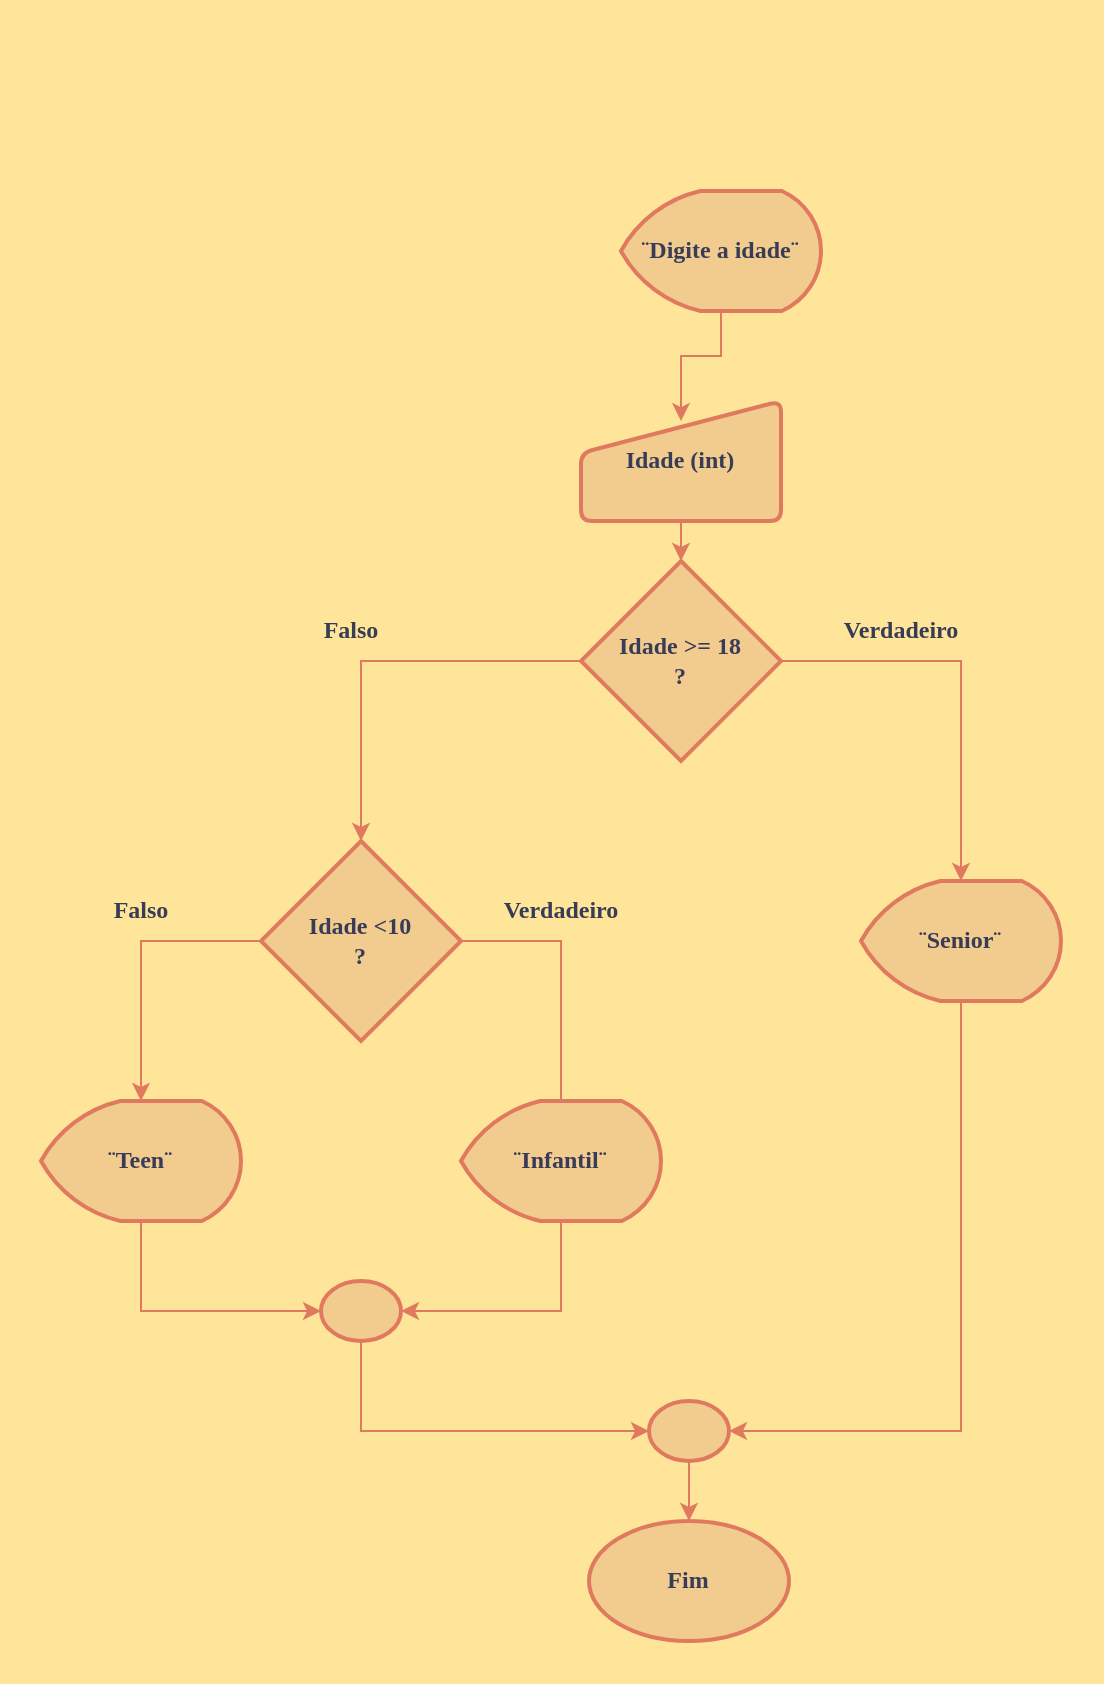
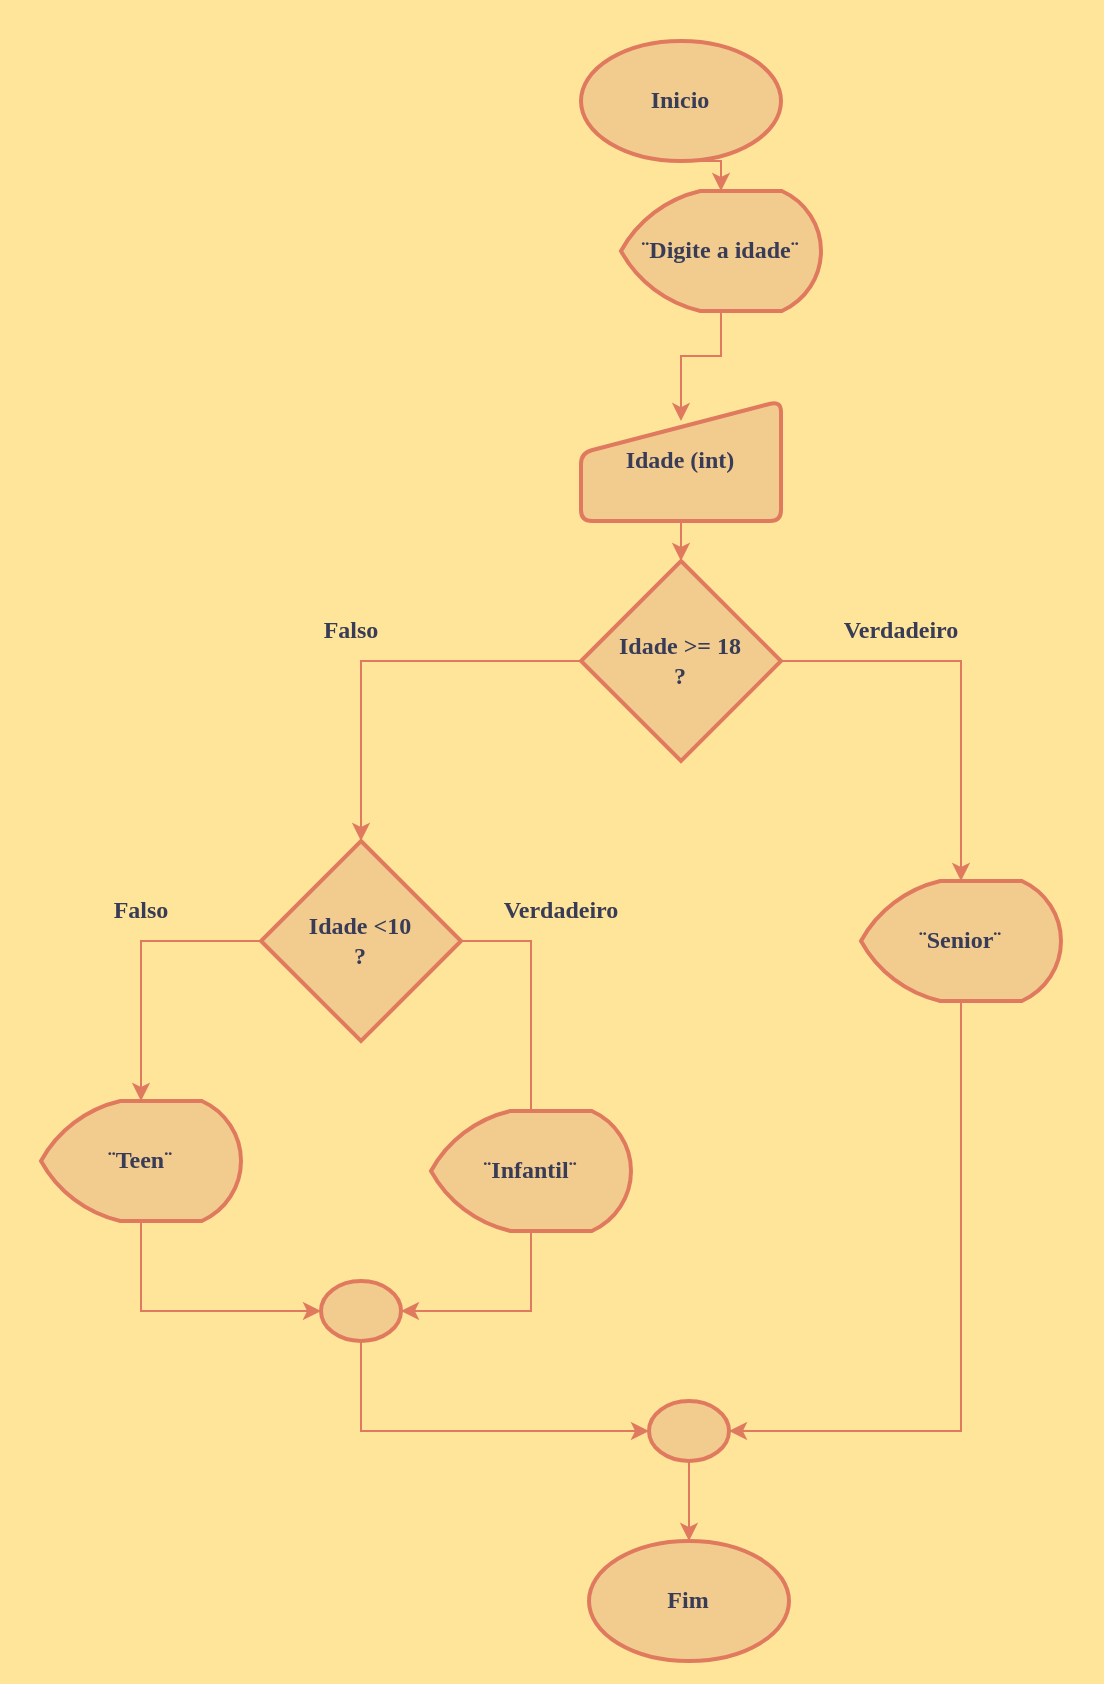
none -> (681, 101)
none -> (709, 161)
(561, 1161) -> (531, 1171)
(689, 1581) -> (689, 1601)
